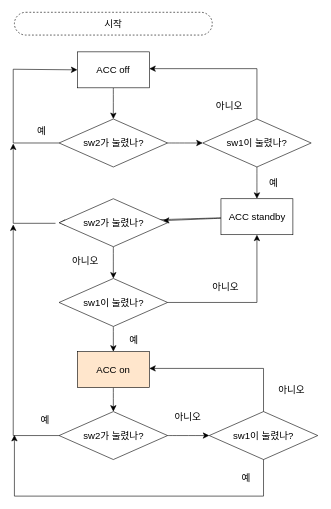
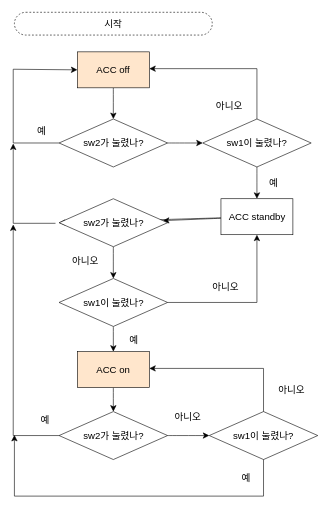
(113, 70) -> (113, 70)
